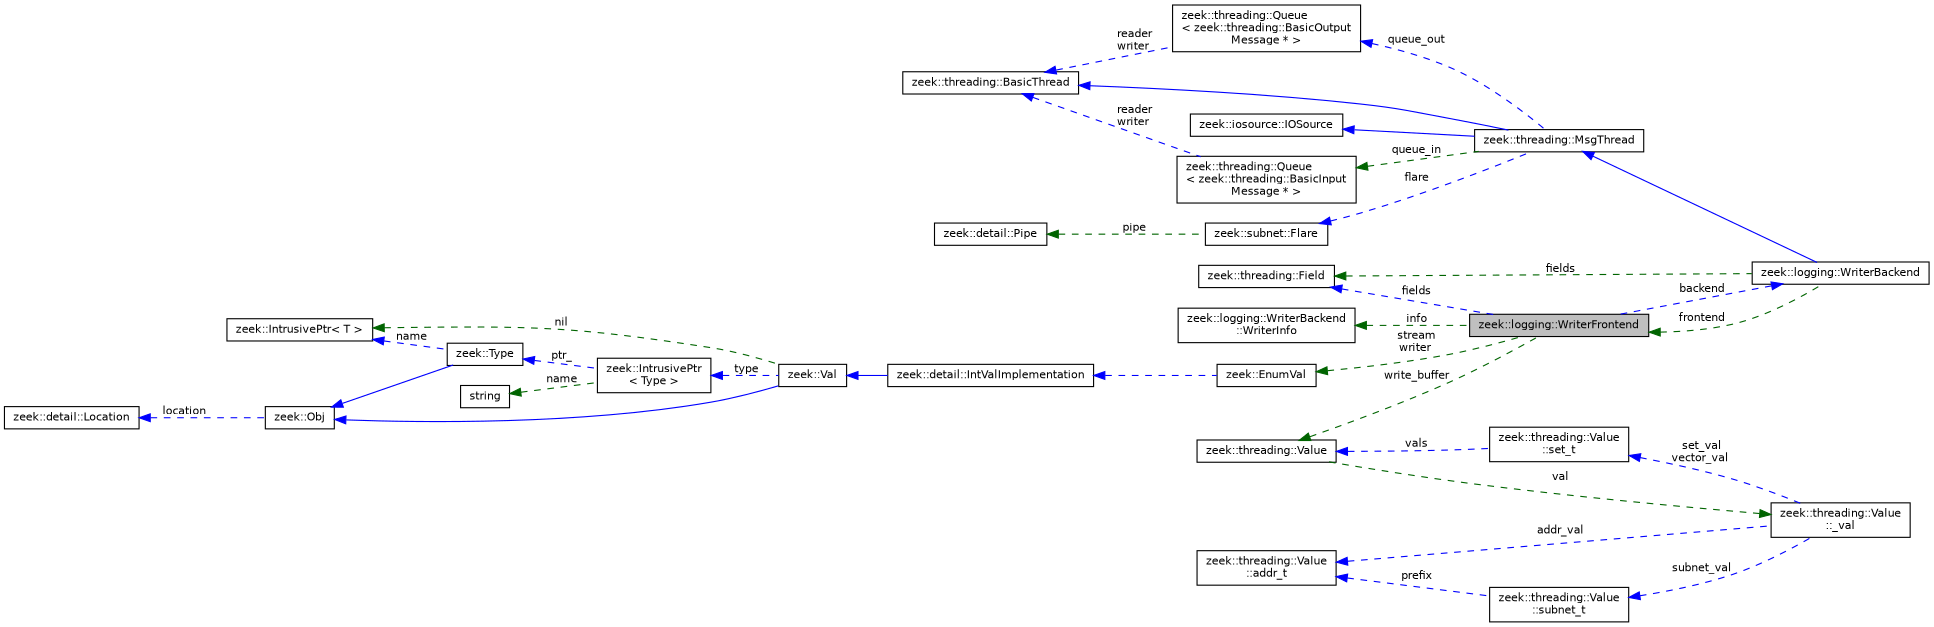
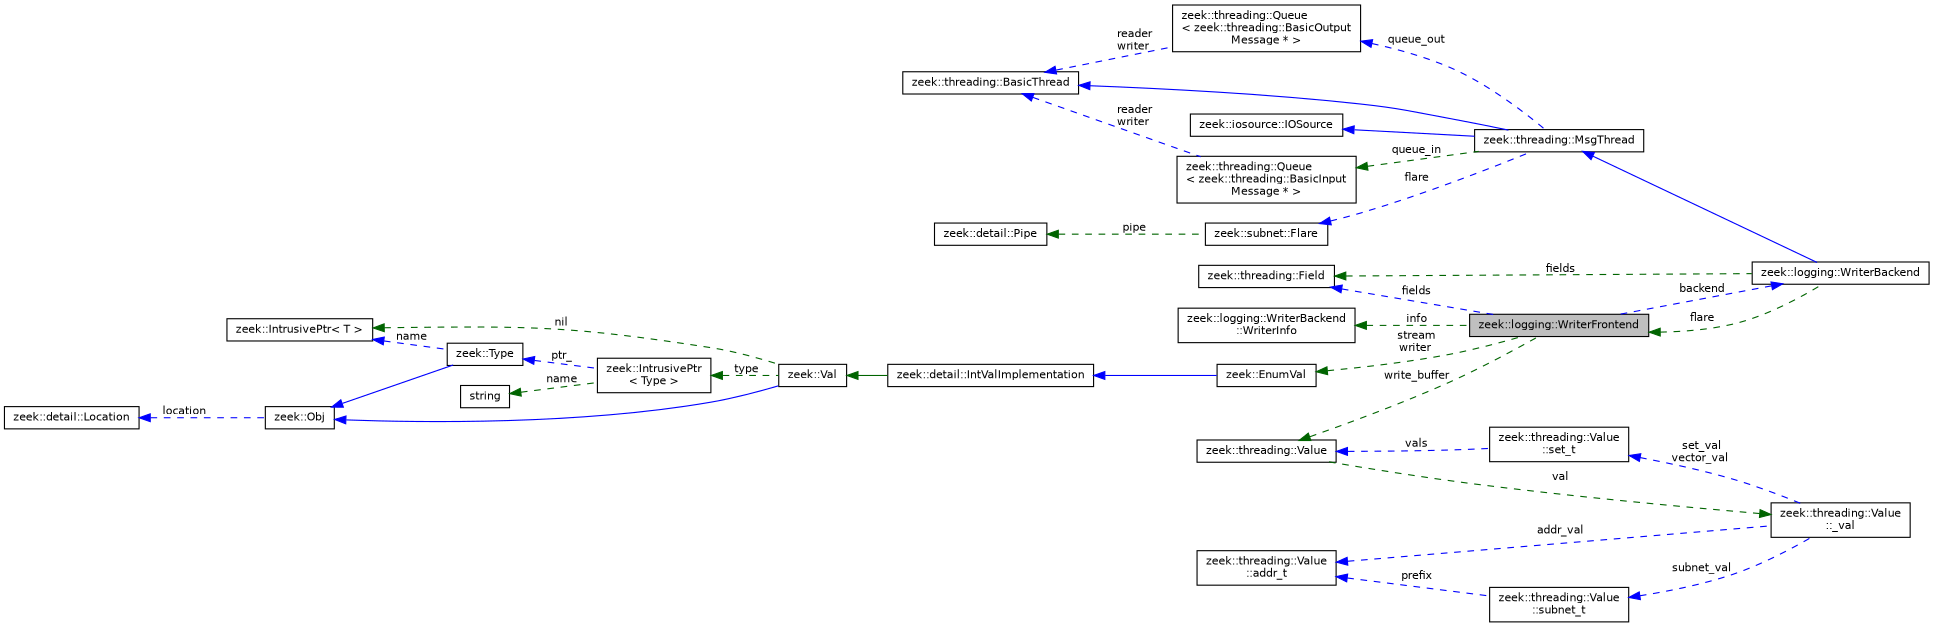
(1700, 318) -> (1700, 318)
(751, 375) -> (751, 375)
(873, 375) -> (873, 375)
(1161, 375) -> (1161, 375)
